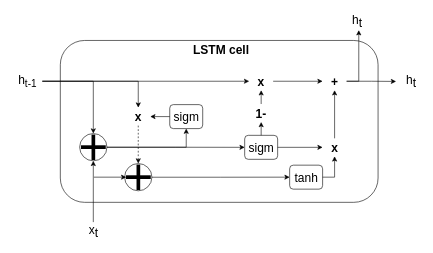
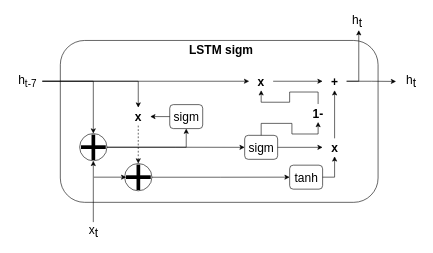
(221, 50) -> (221, 50)
(28, 81) -> (28, 81)
(261, 113) -> (318, 113)
